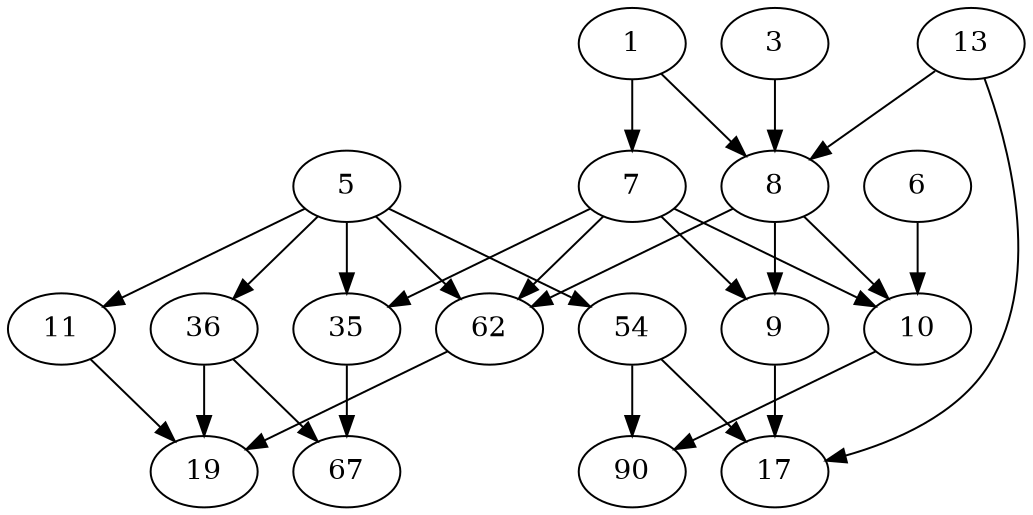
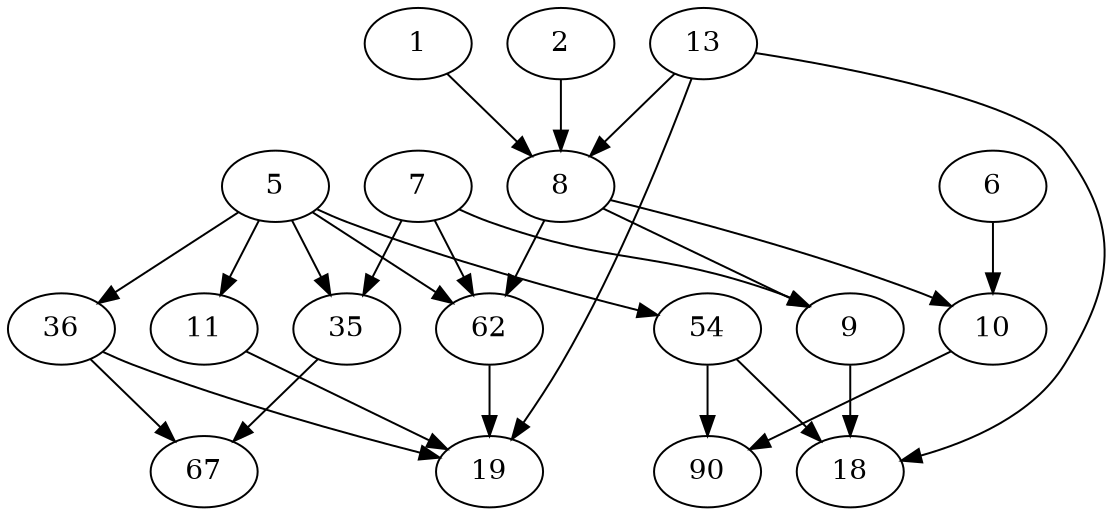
(775, 44) -> (561, 44)
(632, 105) -> none
none -> (626, 238)
(761, 251) -> none
(775, 472) -> (850, 472)
